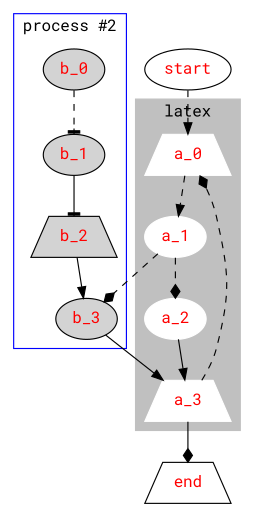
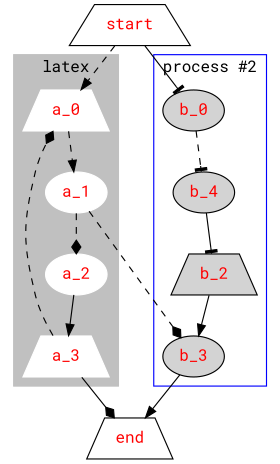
none -> (161, 66)
(188, 69) -> (130, 25)
(74, 155) -> (204, 192)
(130, 354) -> (165, 394)
